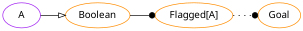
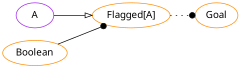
(50, 15) -> (69, 15)
